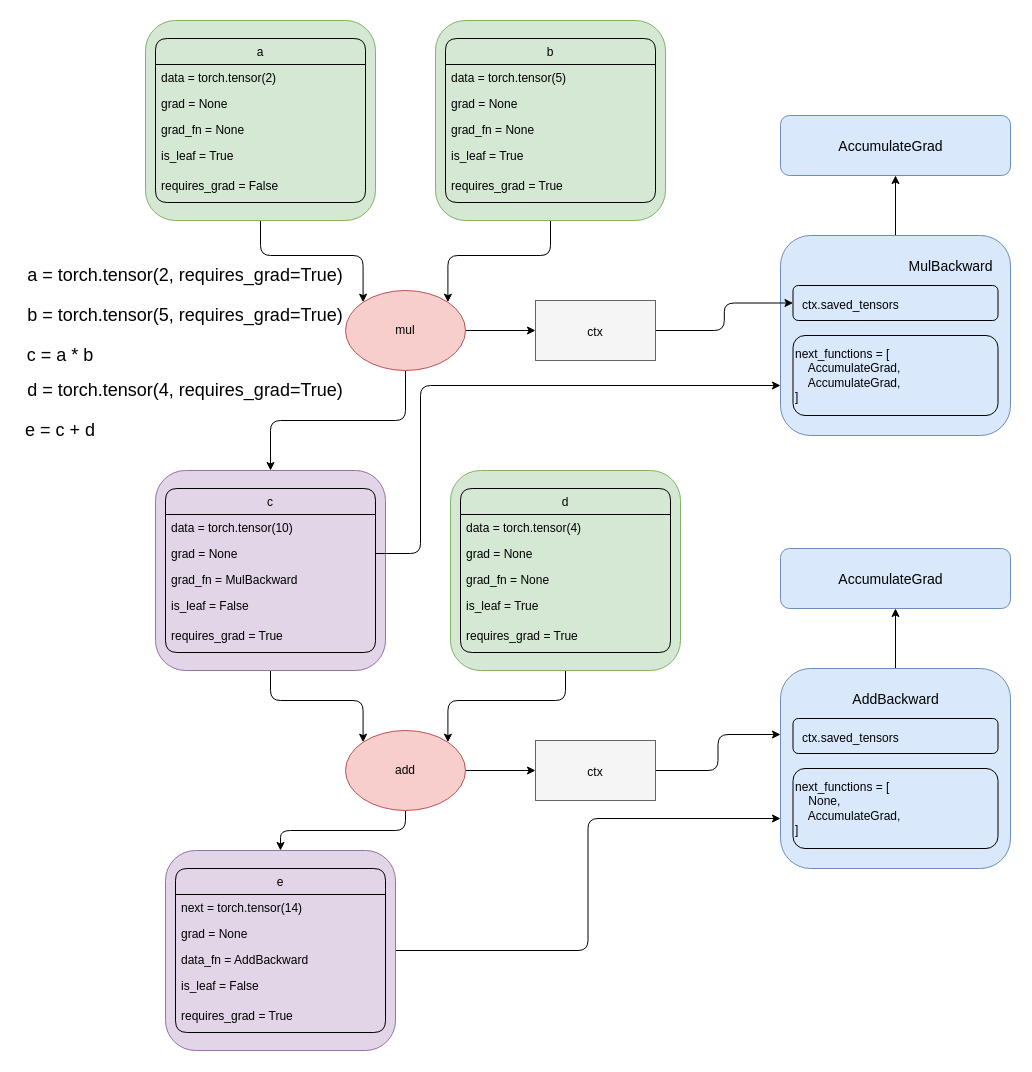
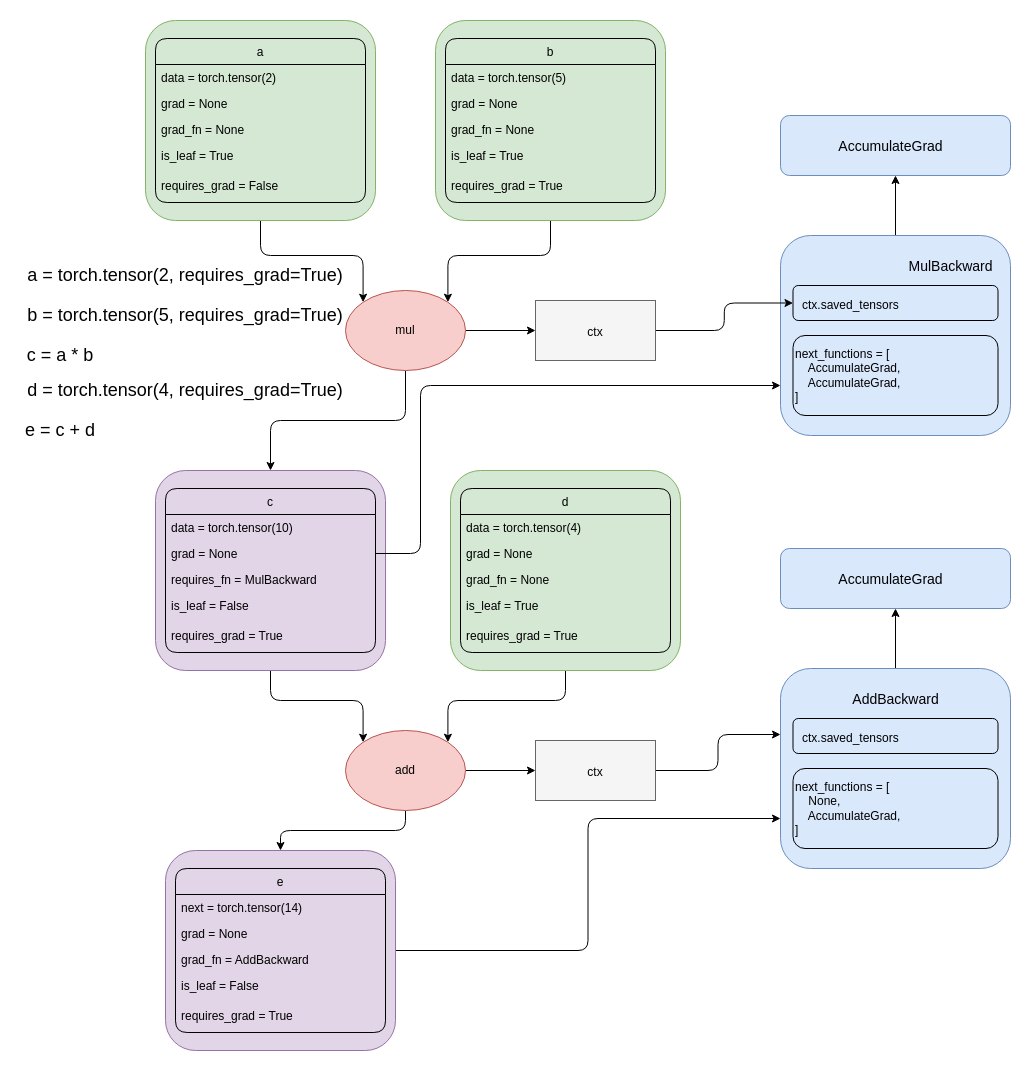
(237, 580) -> (249, 580)
(248, 960) -> (248, 960)
